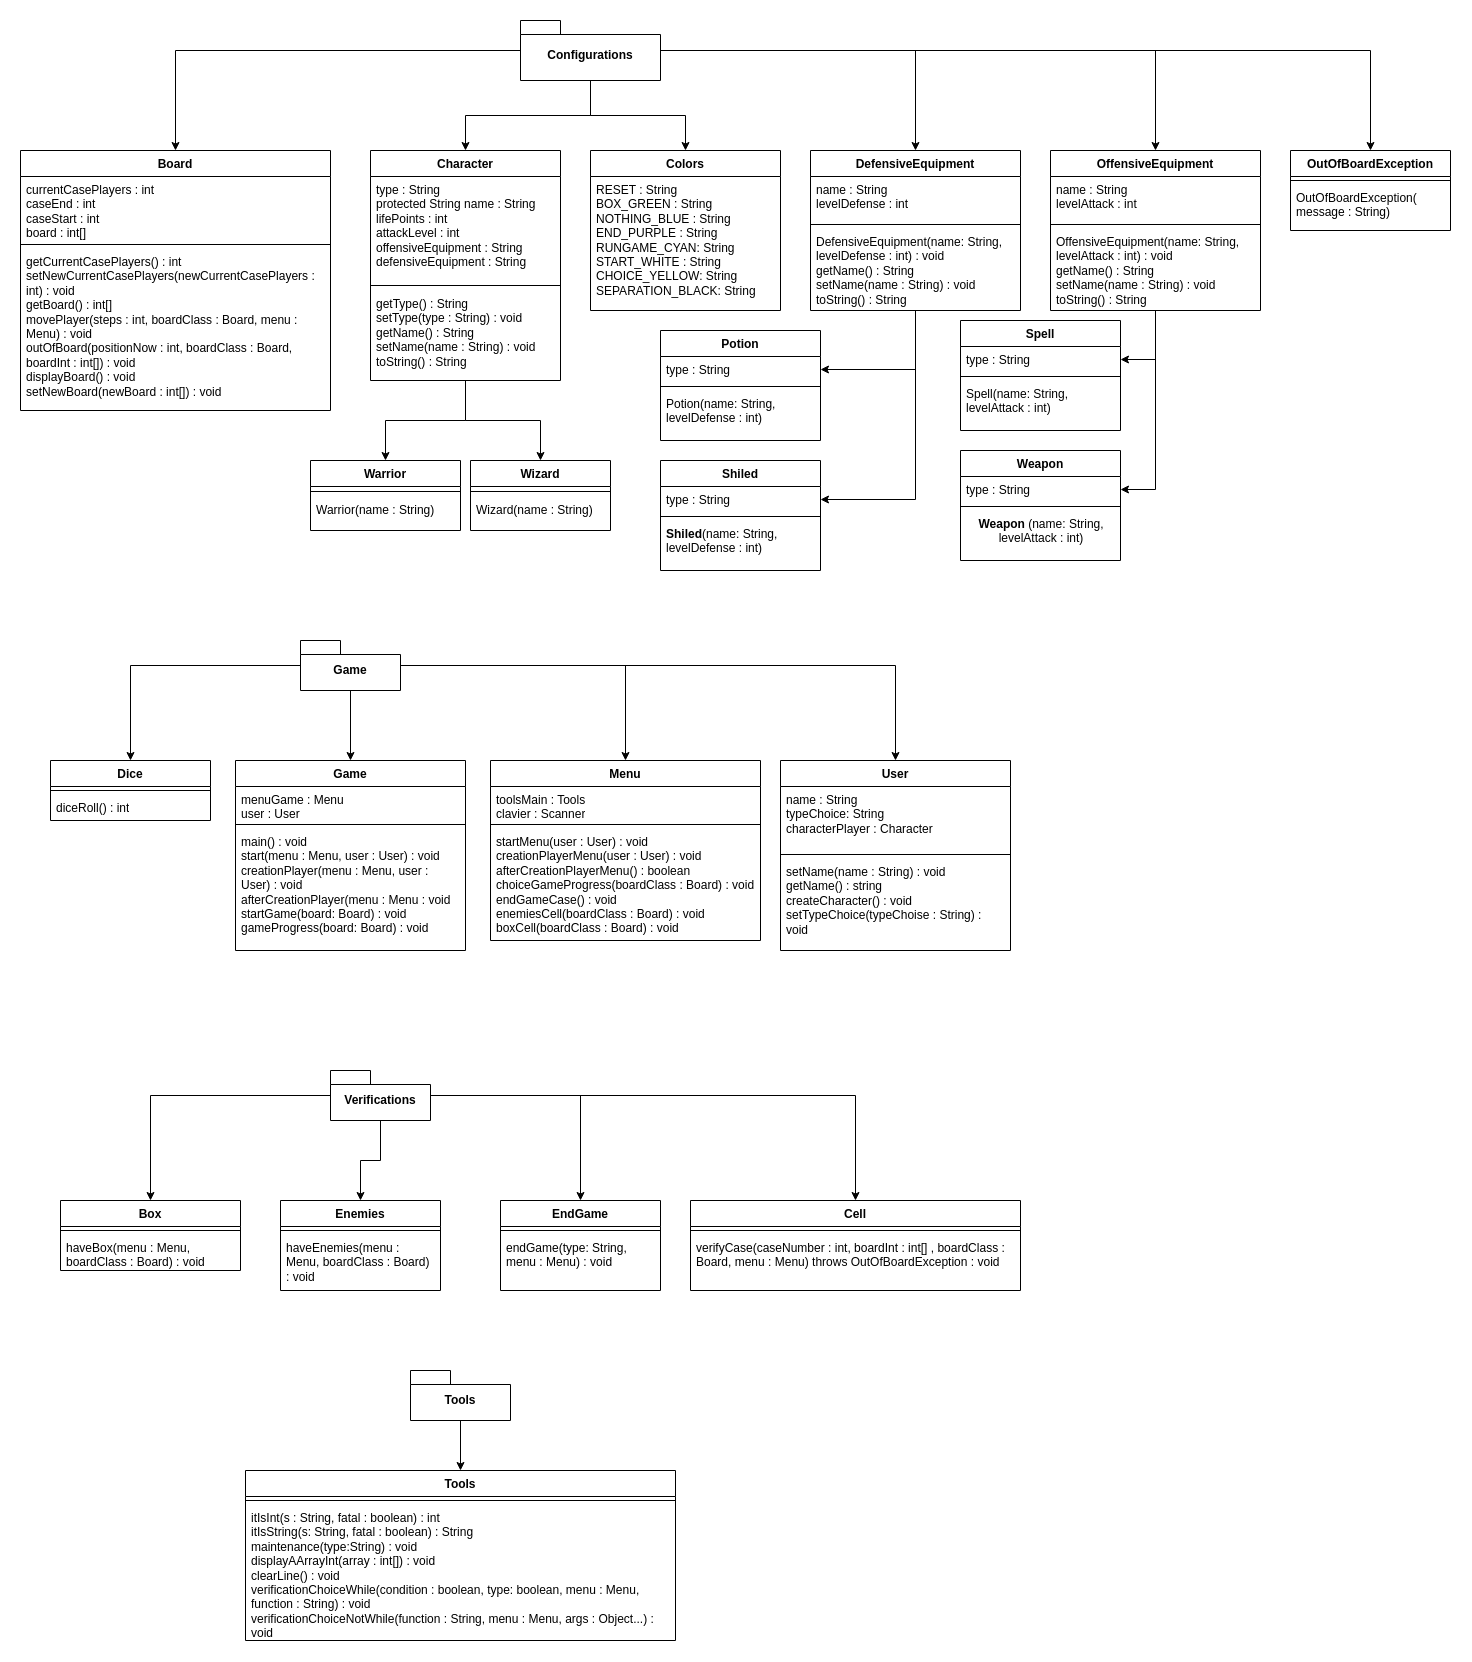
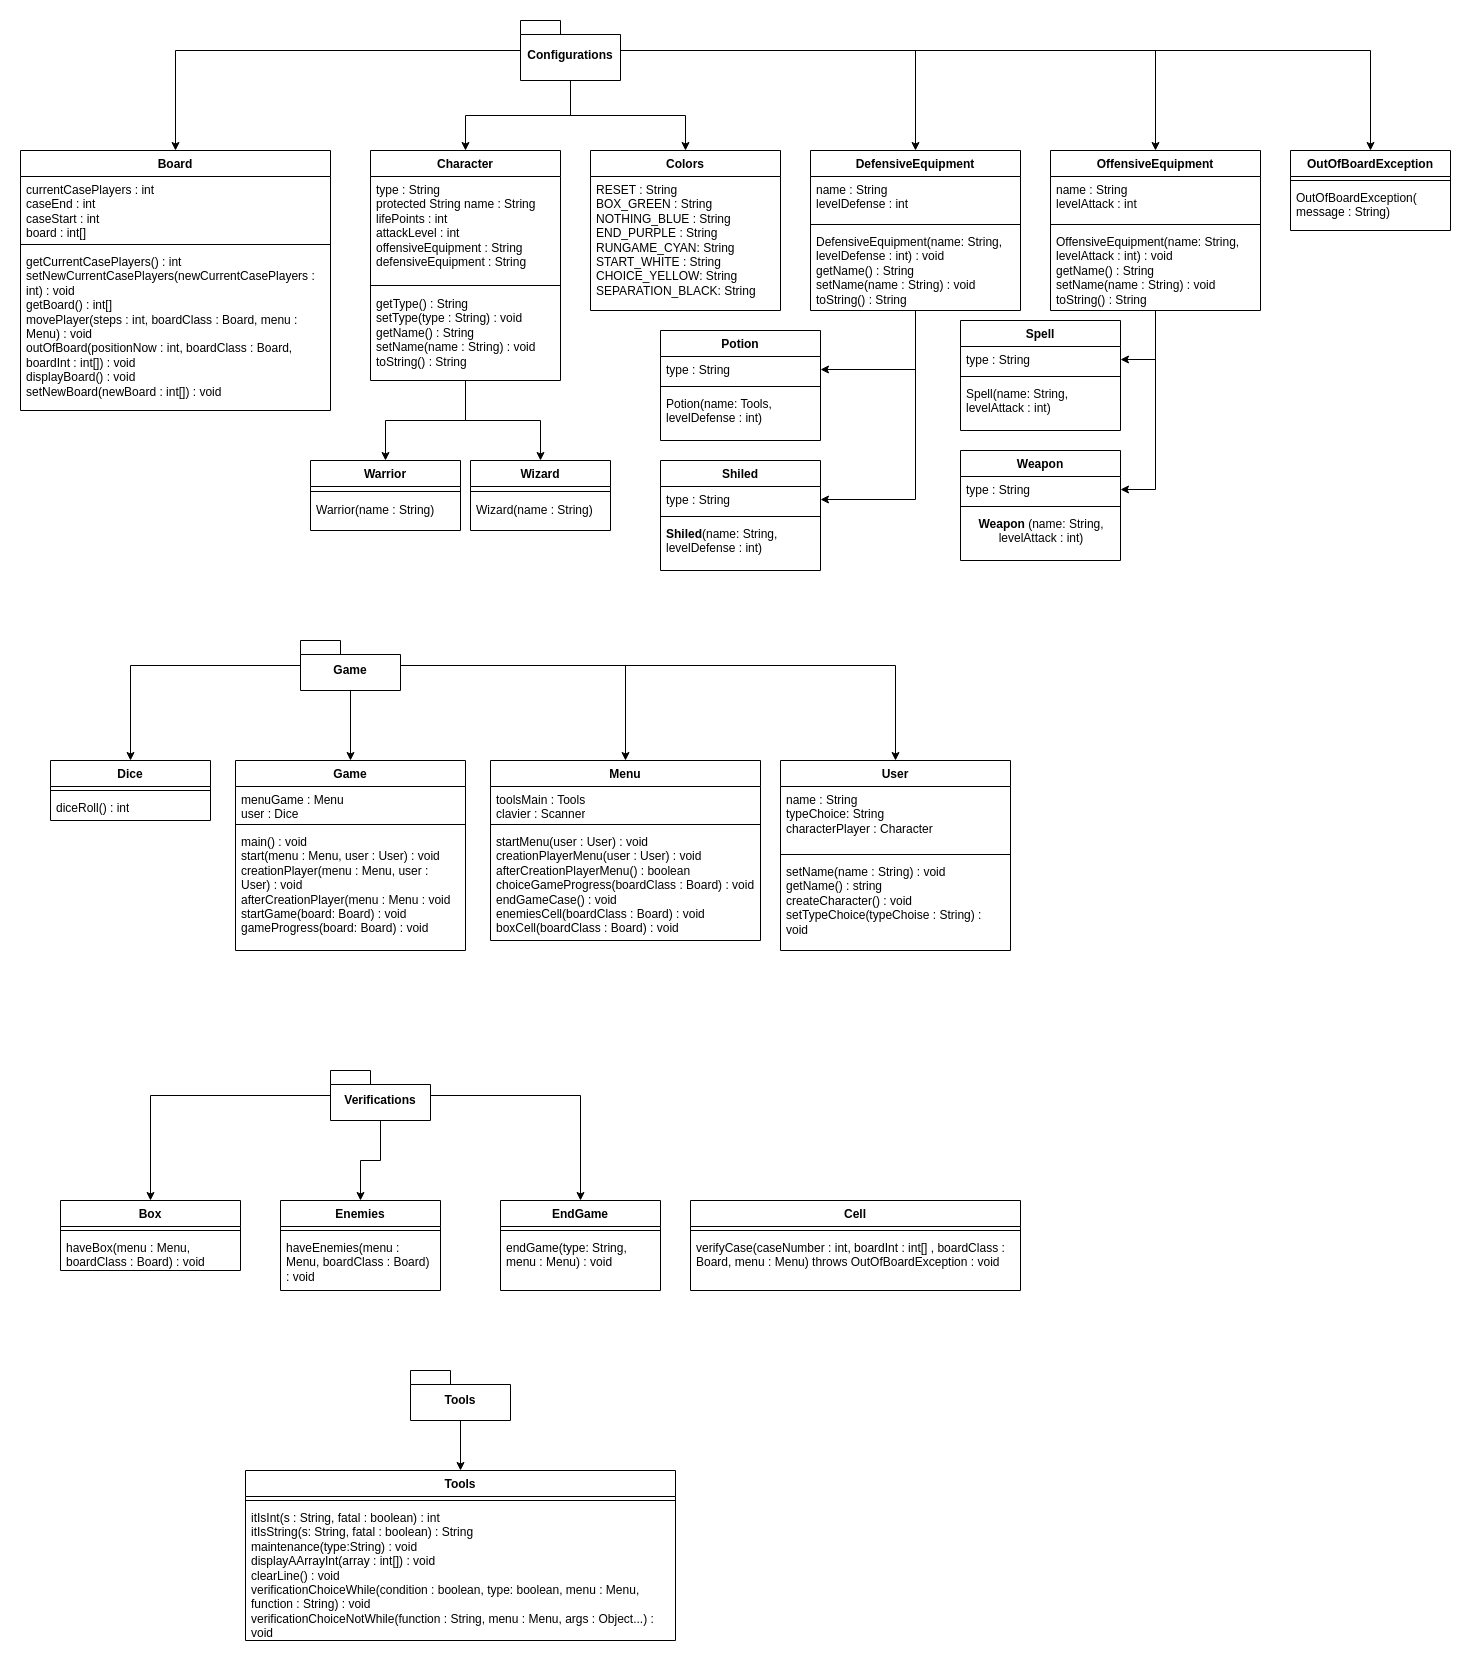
(591, 51) -> (571, 51)
(742, 412) -> (742, 412)
(287, 808) -> (287, 808)
(768, 1096) -> none
